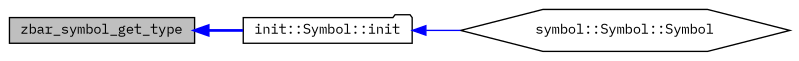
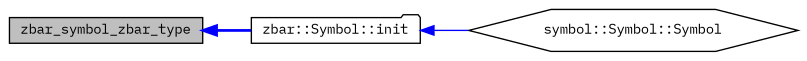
(102, 30) -> (106, 30)
(328, 30) -> (336, 30)
